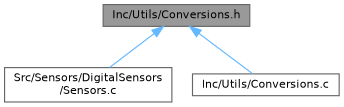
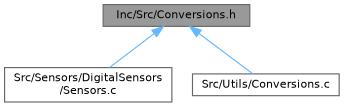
(176, 15) -> (176, 15)
(266, 85) -> (266, 85)
